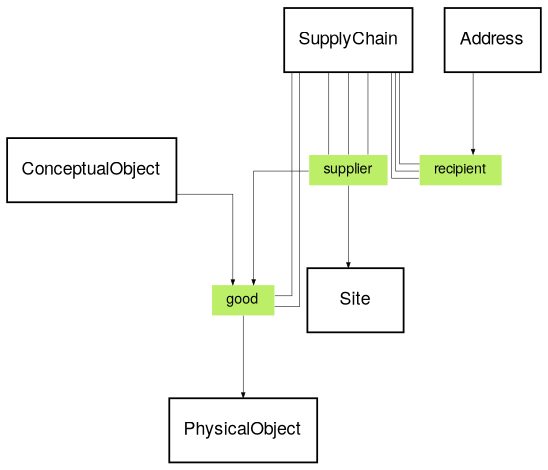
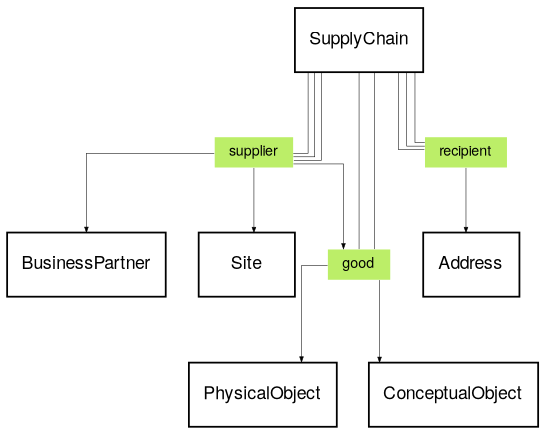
(473, 111) -> (466, 198)
(233, 209) -> (380, 319)
none -> (86, 265)
